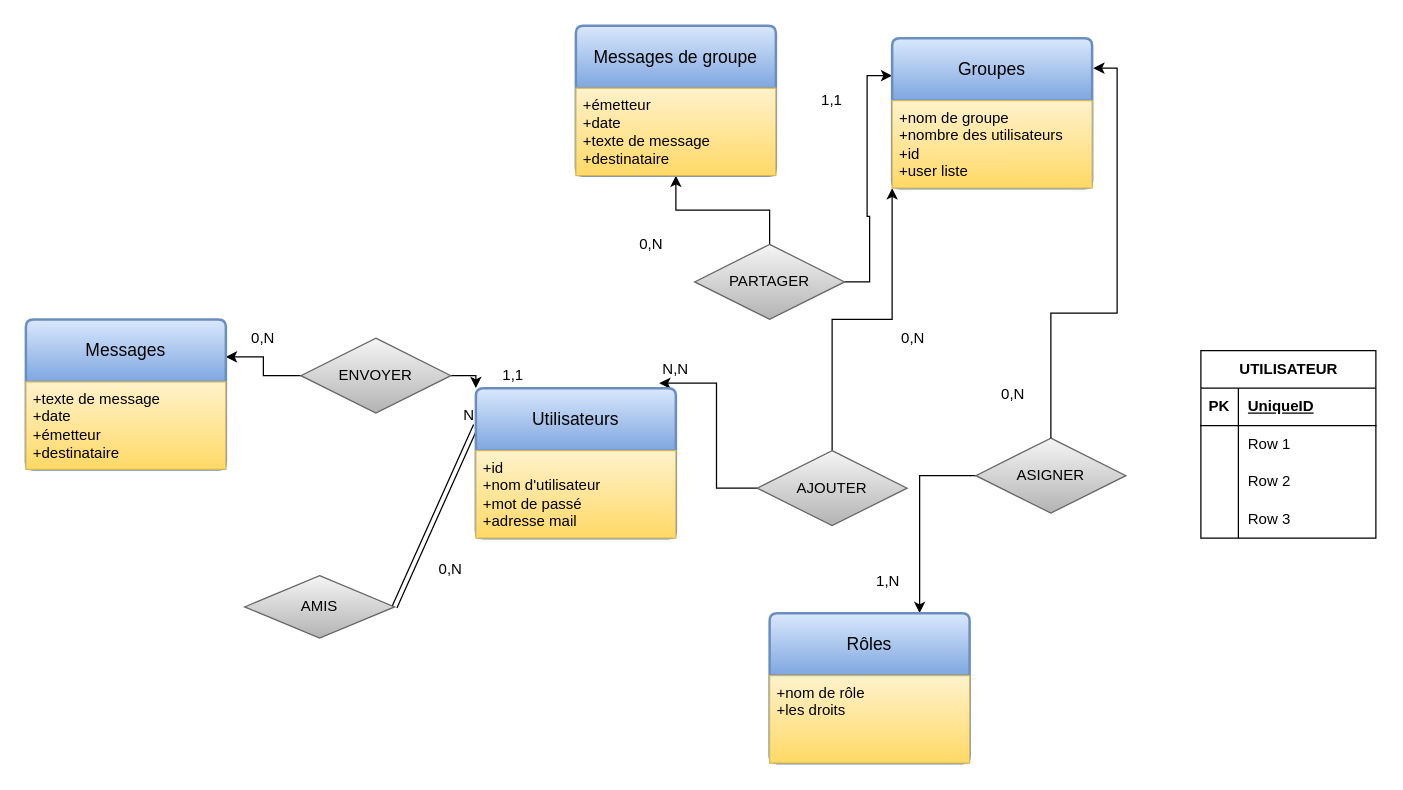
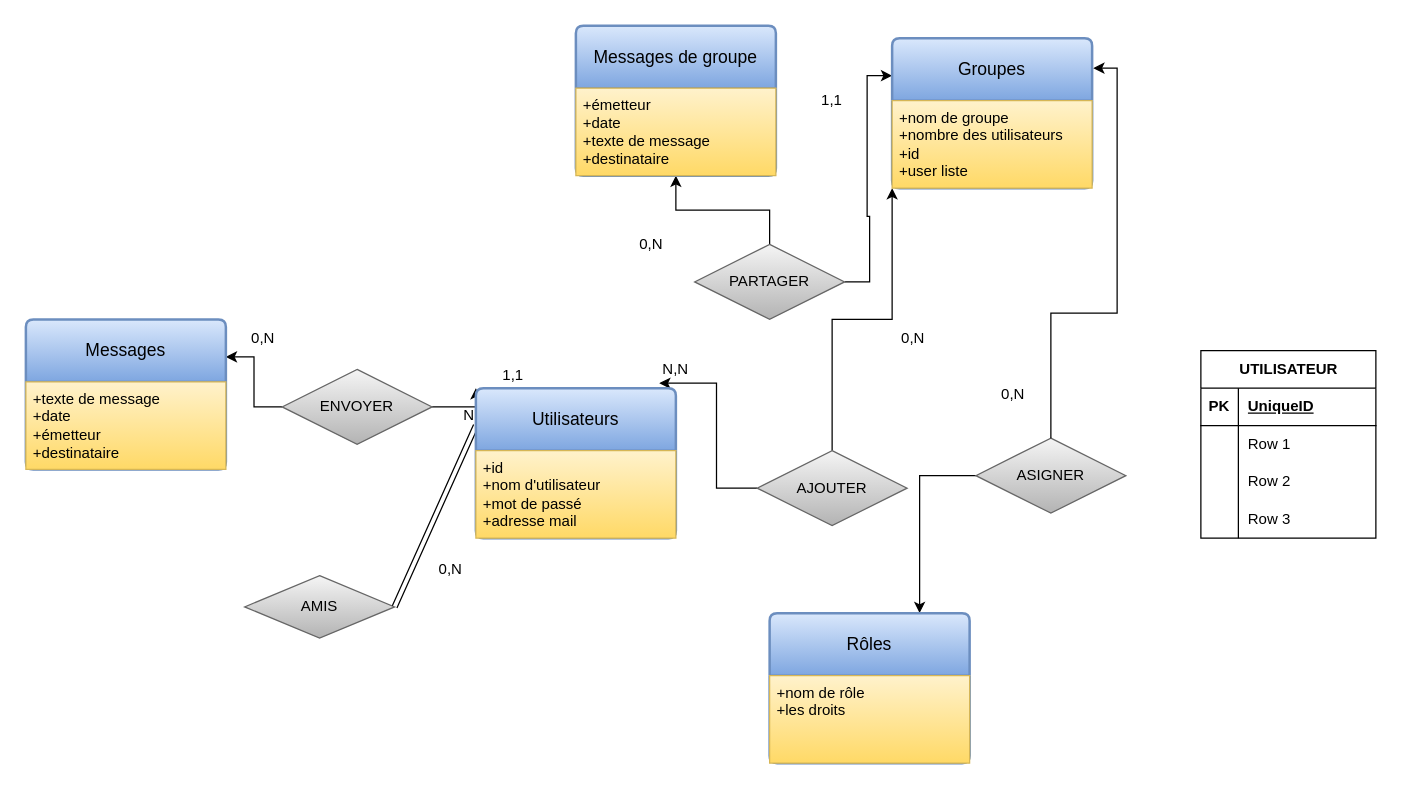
(376, 376) -> (357, 407)
(888, 582) -> none
